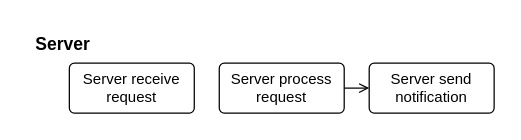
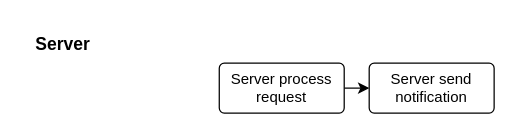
(132, 88) -> none
(361, 88) -> (359, 88)
